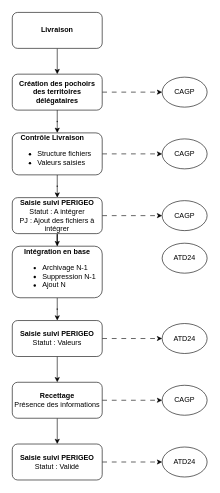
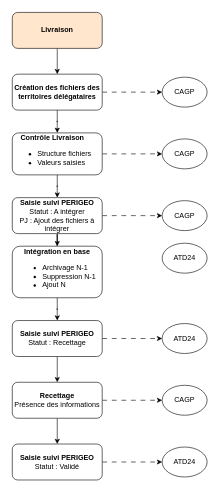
(57, 30) -> (57, 30)
(57, 92) -> (57, 92)
(57, 339) -> (57, 339)
